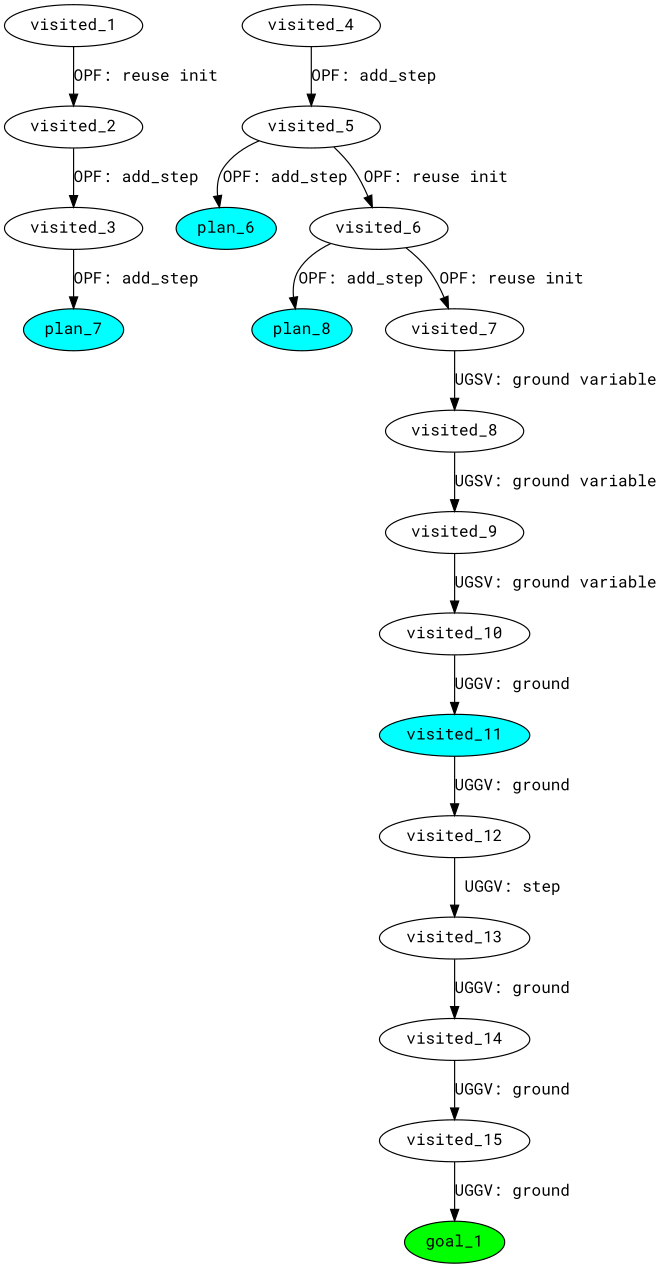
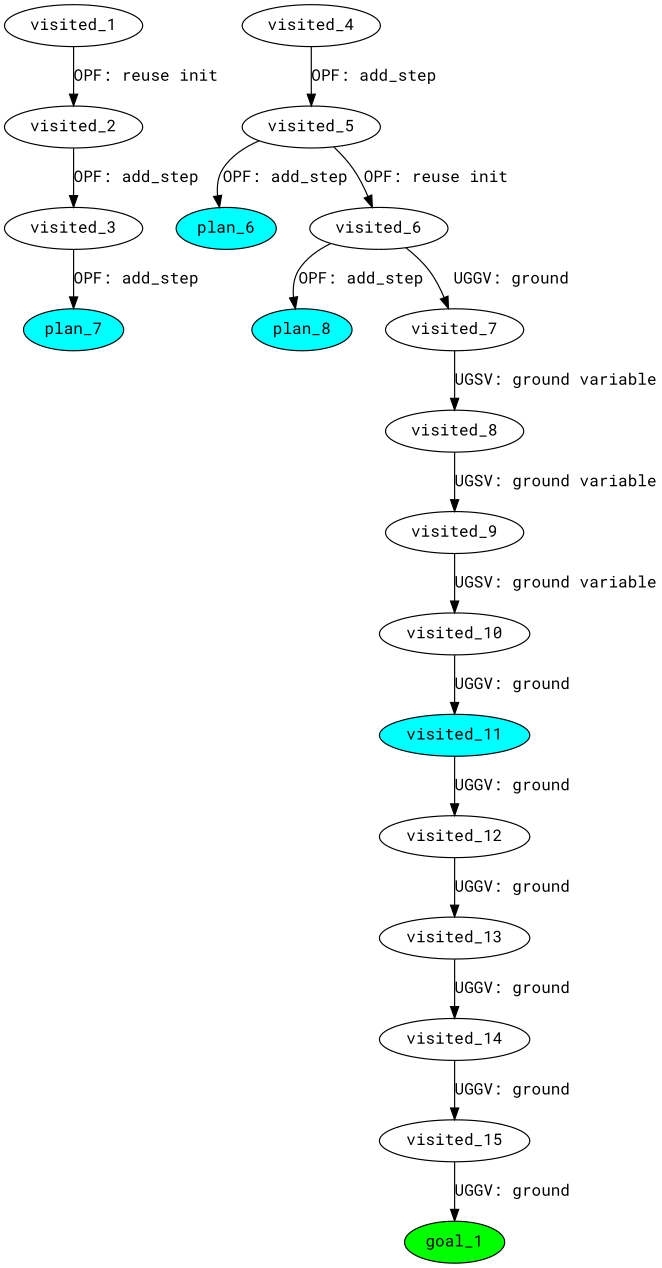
(512, 279) -> (512, 279)
(513, 887) -> (513, 887)
